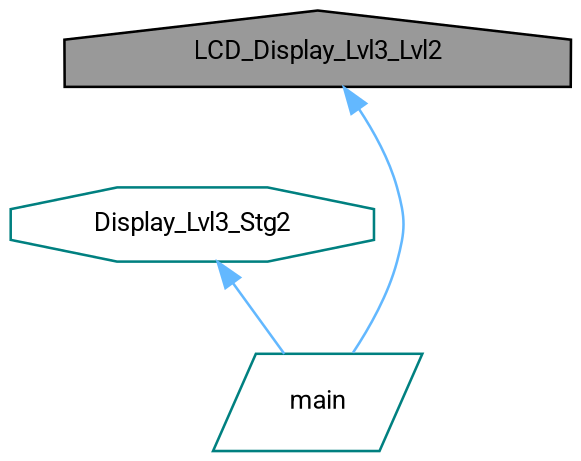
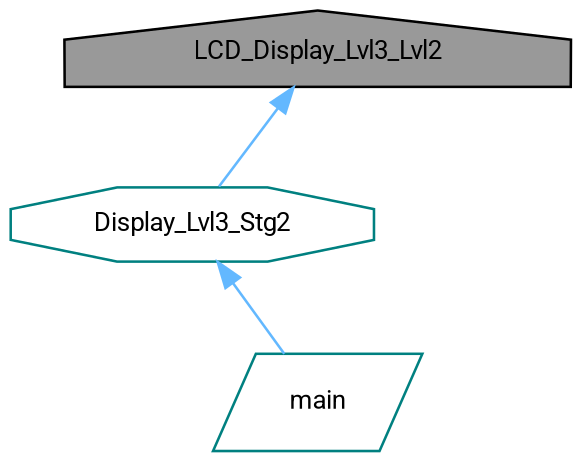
(403, 231) -> (248, 147)
